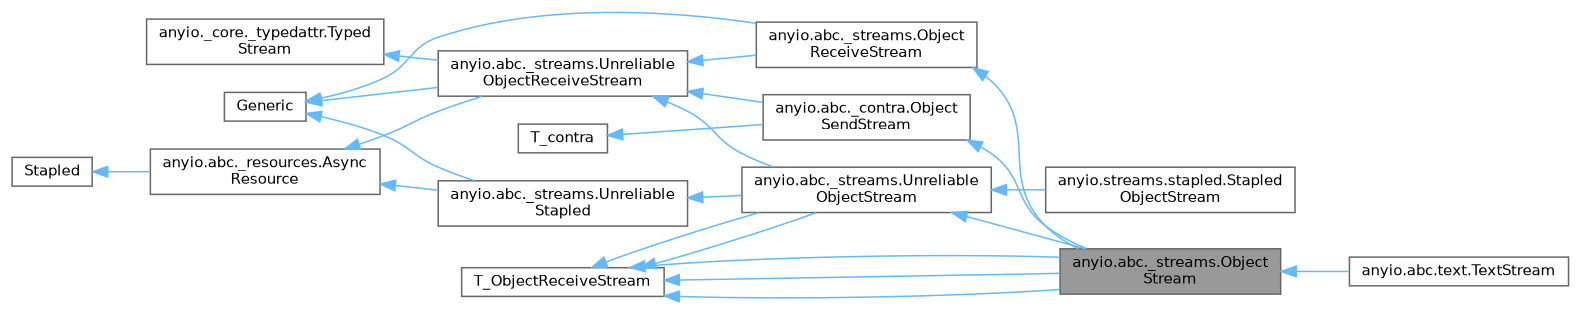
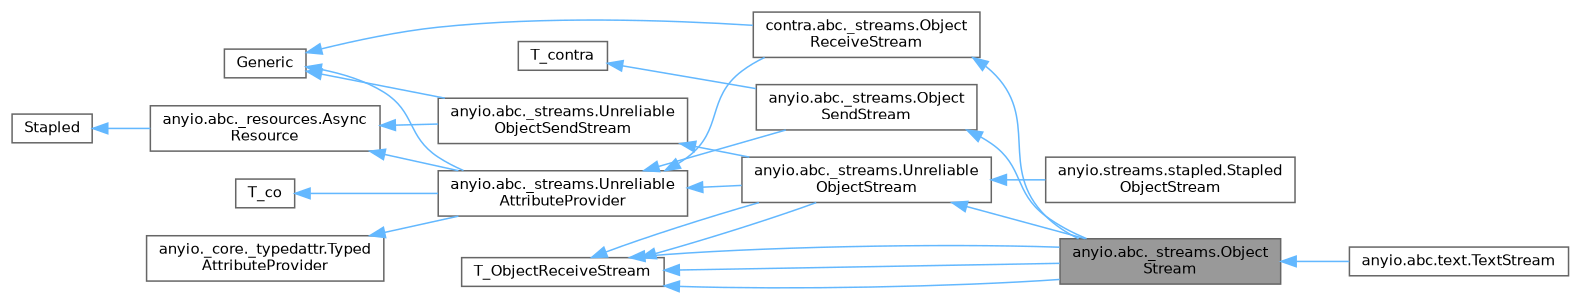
(265, 42) -> (265, 258)
(867, 45) -> (867, 35)
(563, 74) -> (563, 193)
(867, 117) -> (867, 107)
none -> (265, 193)
(563, 203) -> (563, 121)
